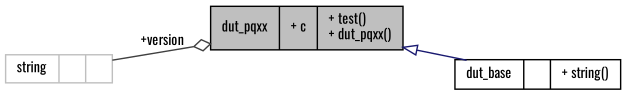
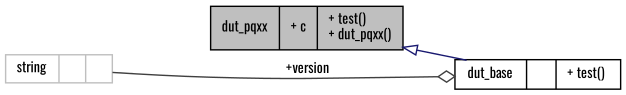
(153, 53) -> (275, 78)
(586, 74) -> (586, 74)
